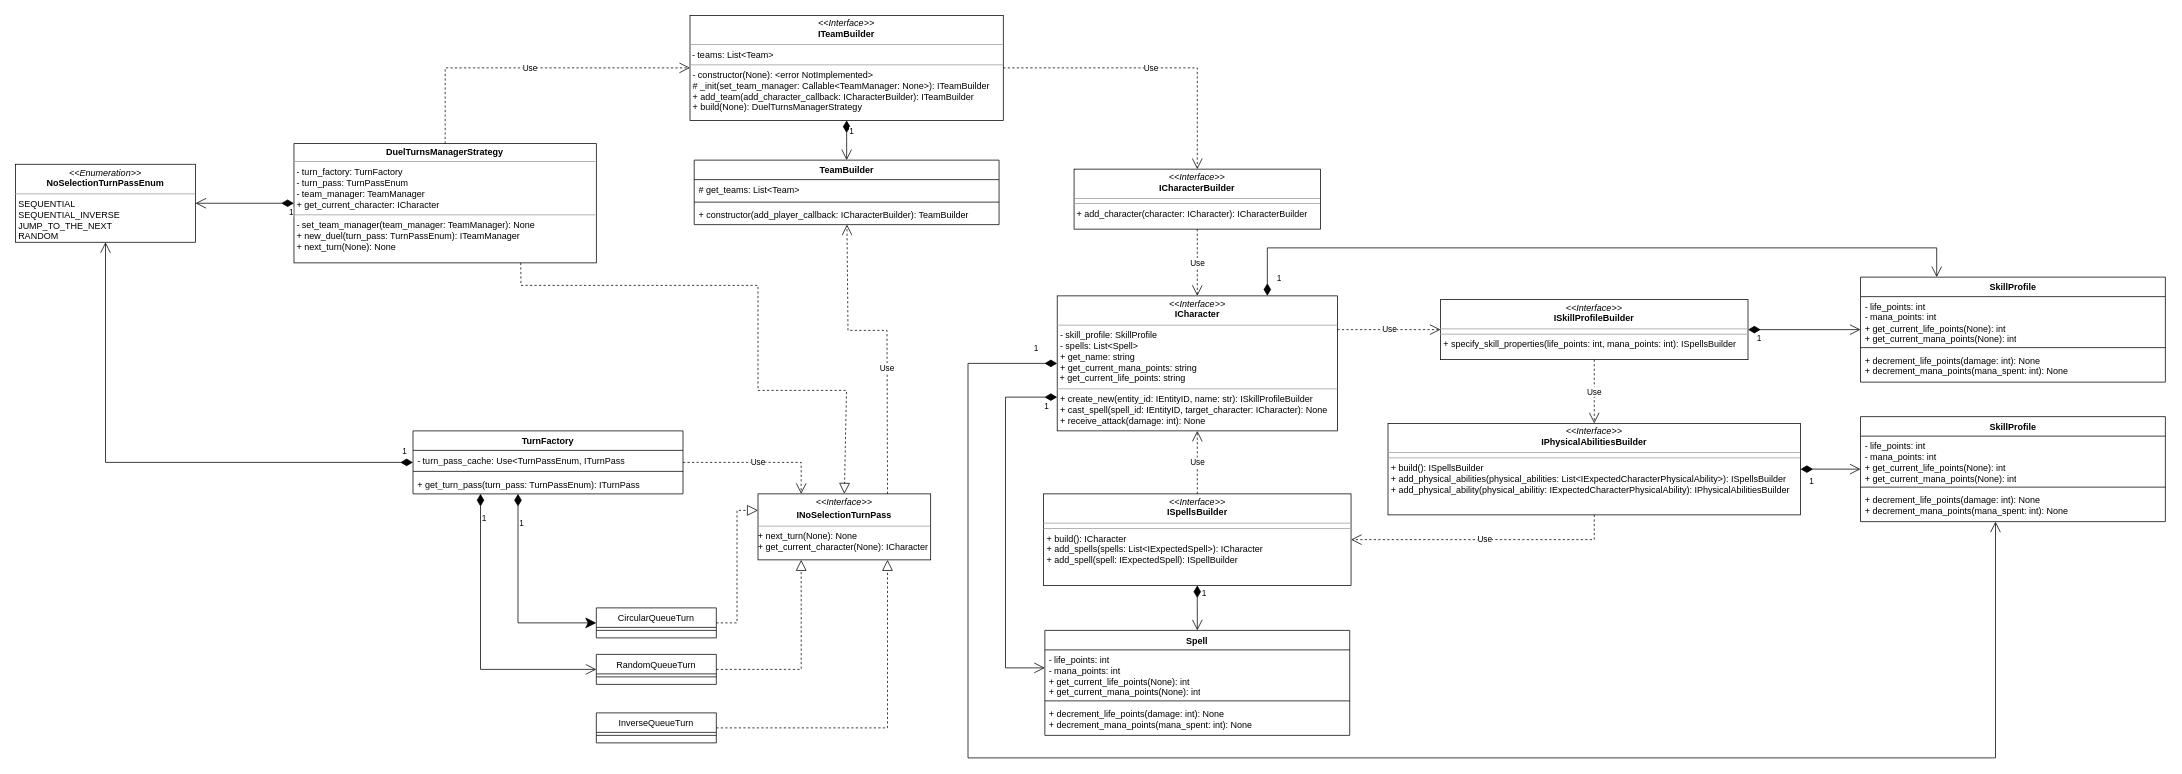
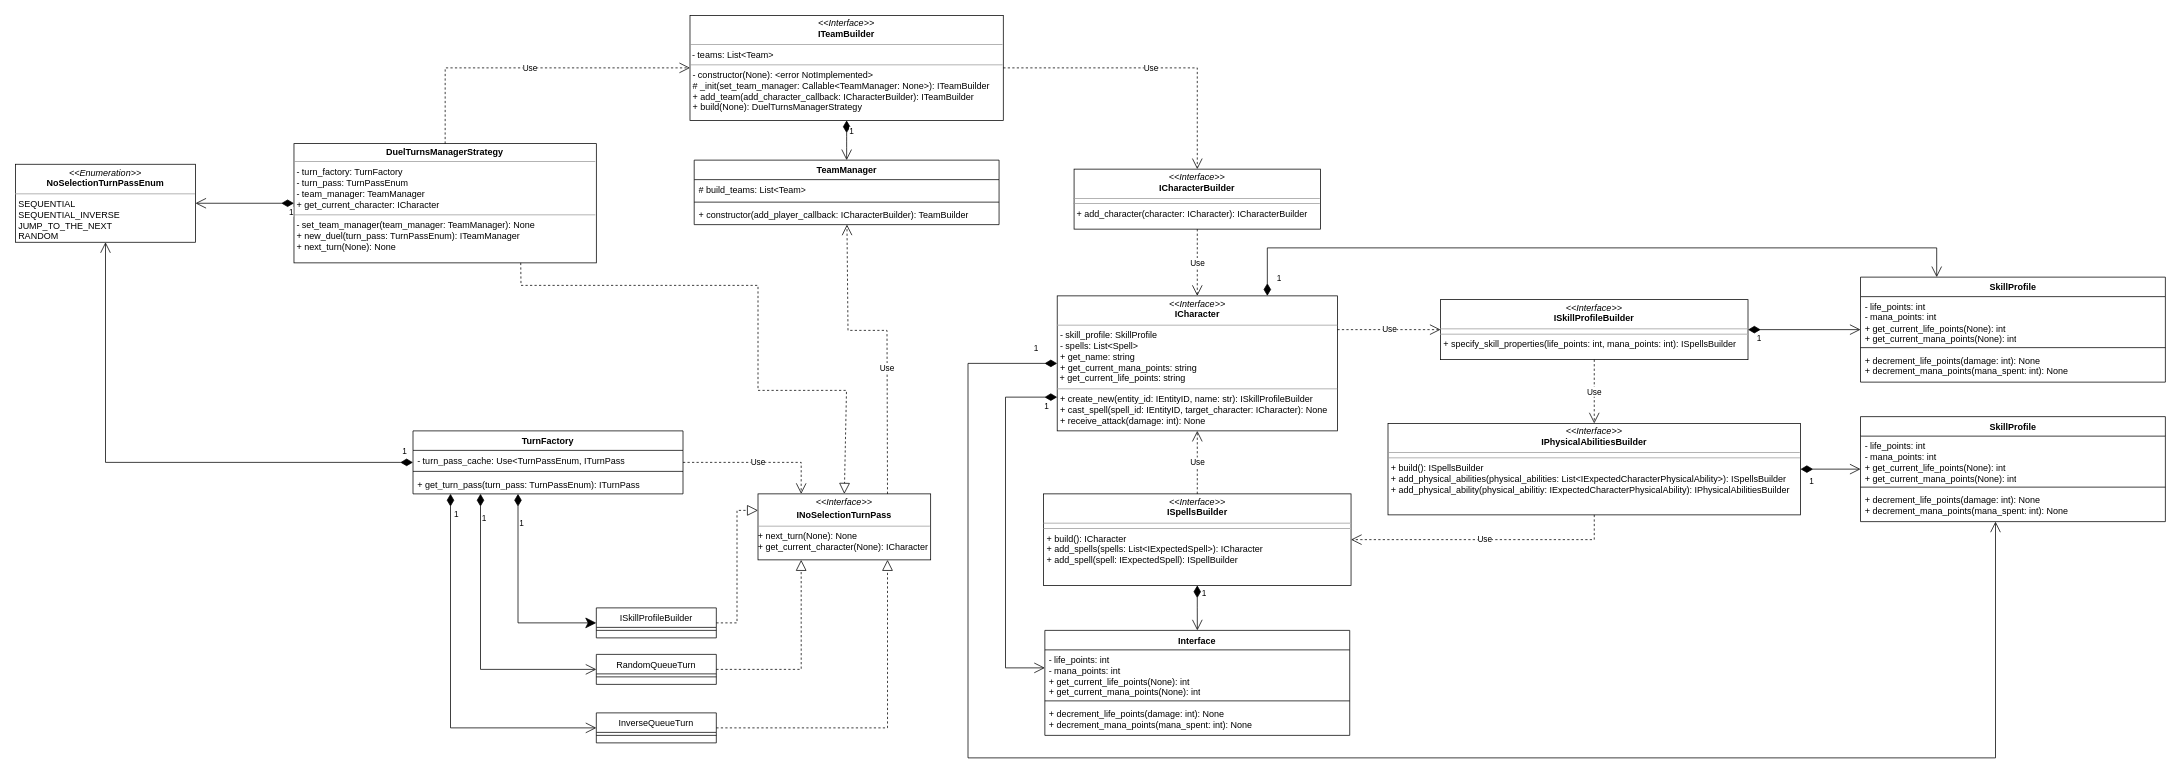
(847, 171) -> (847, 171)
(752, 190) -> (755, 190)
none -> (450, 618)
(656, 618) -> (656, 618)
(1197, 641) -> (1197, 641)
